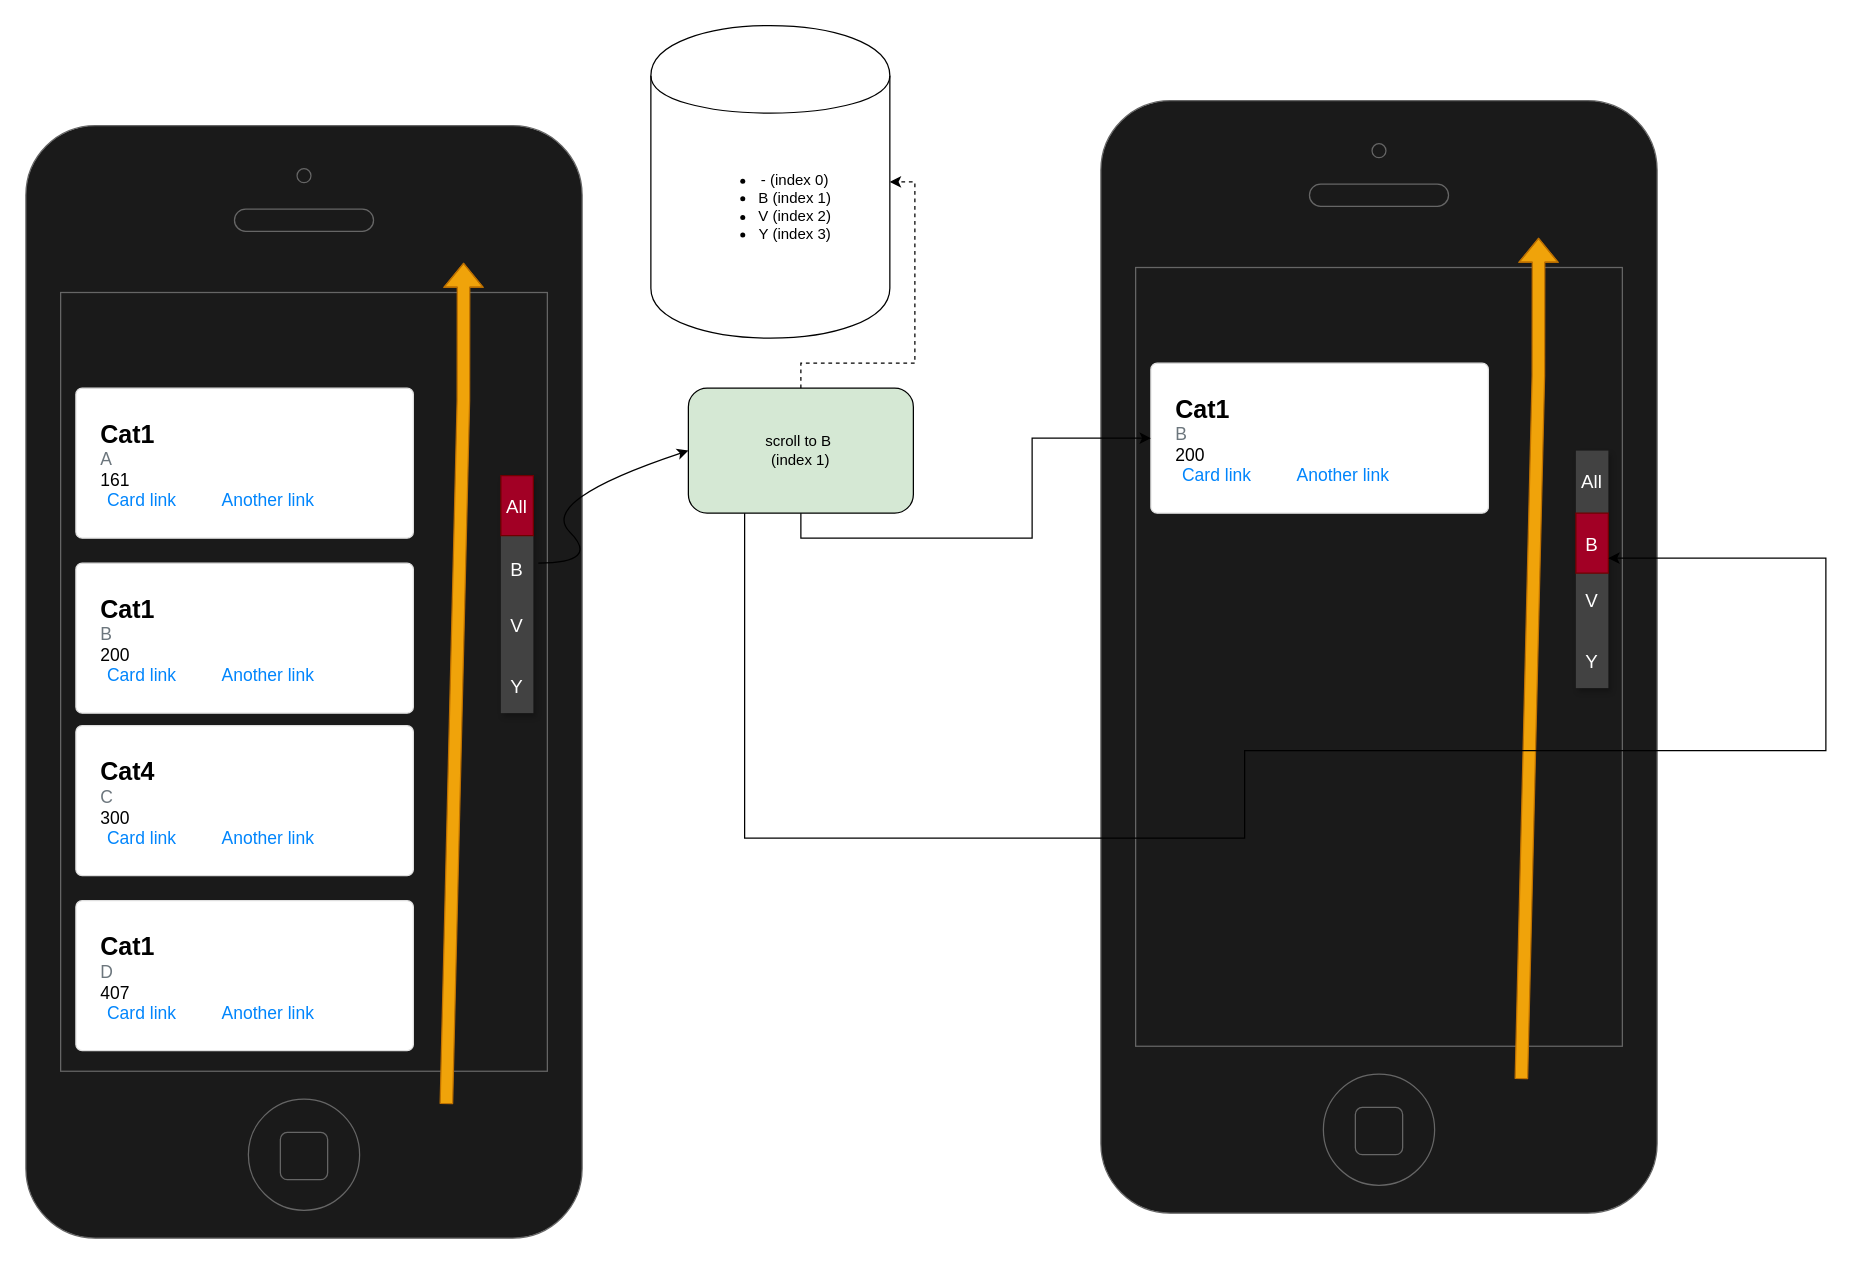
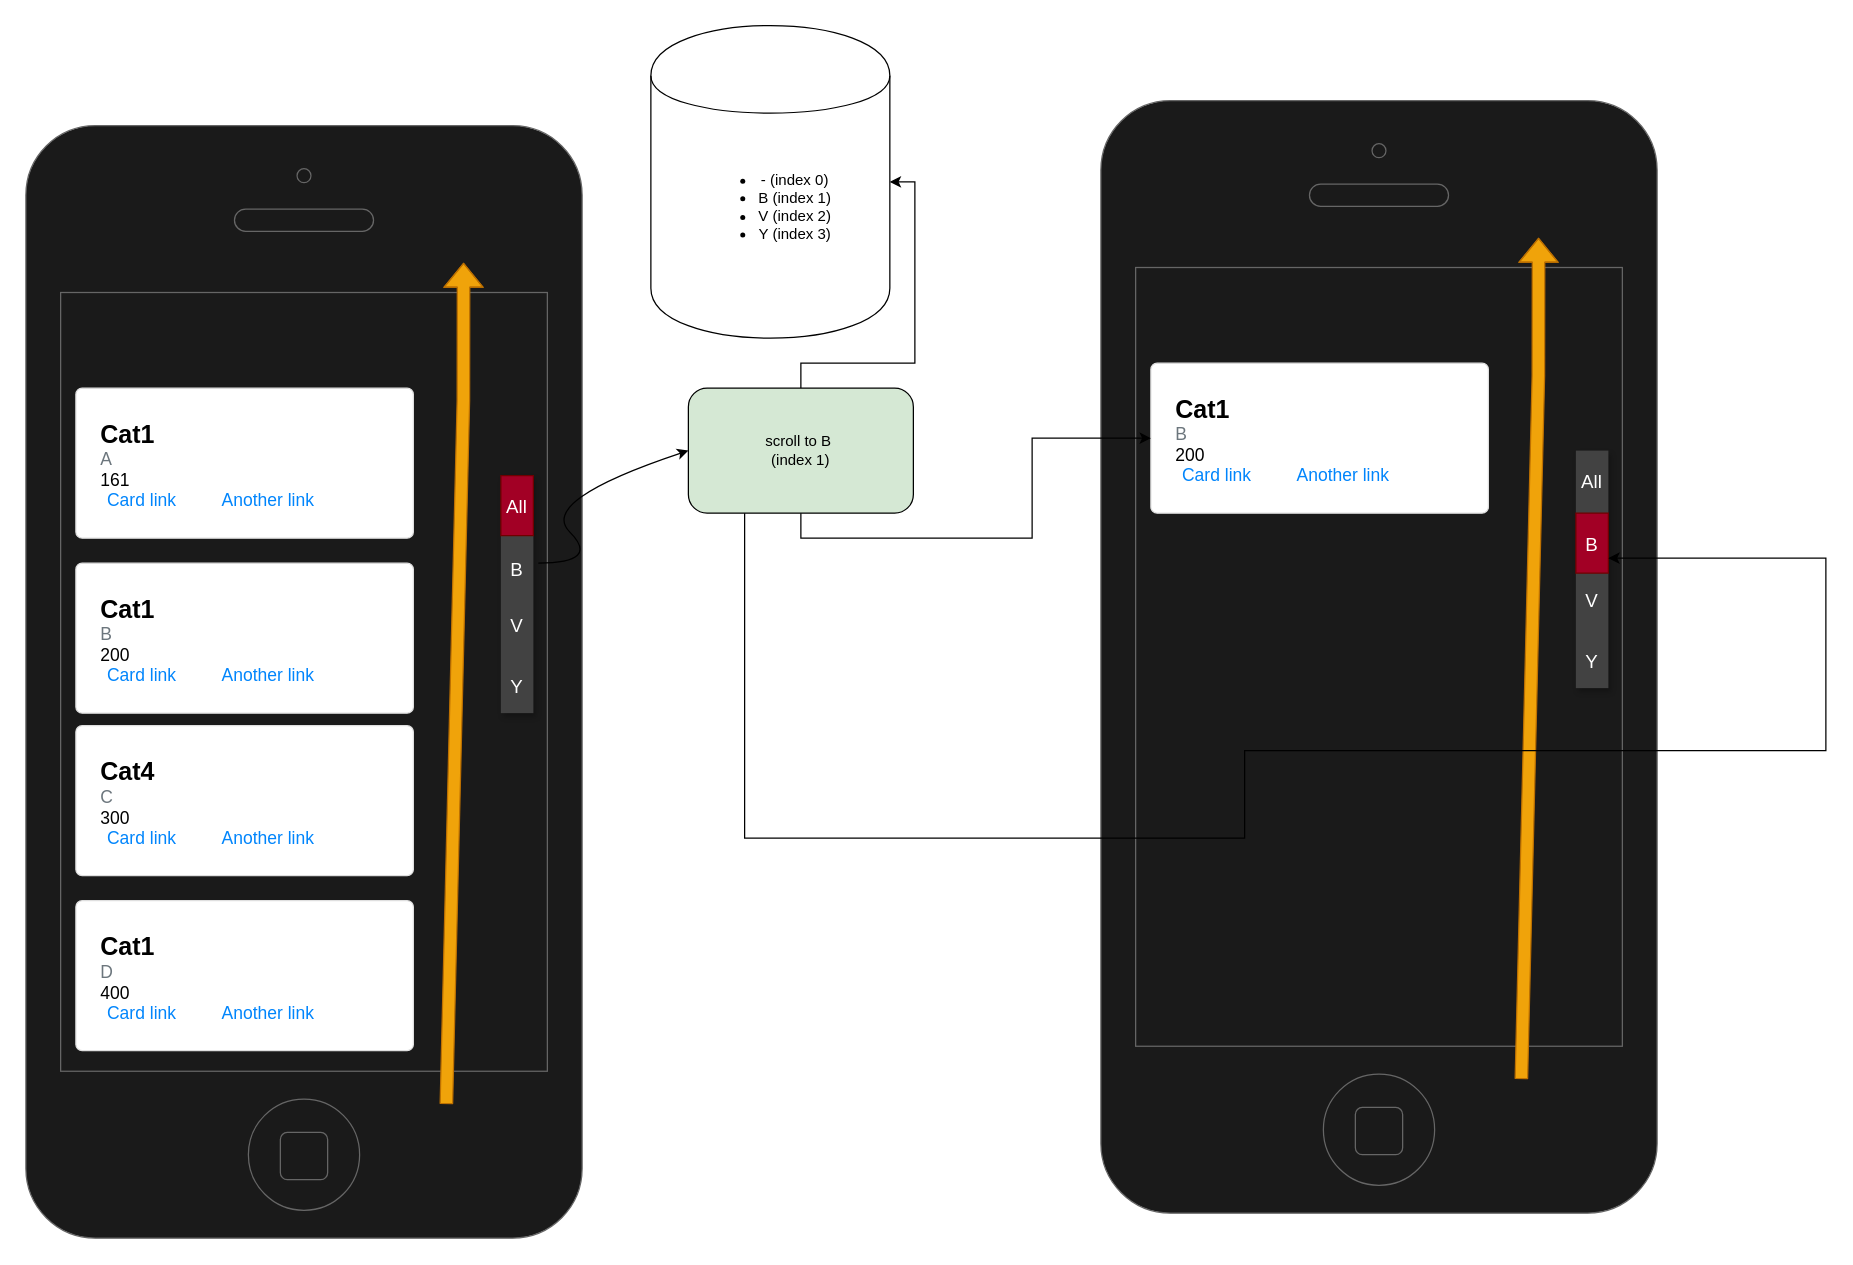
(915, 332) -> (915, 332)
(120, 963) -> (120, 963)
